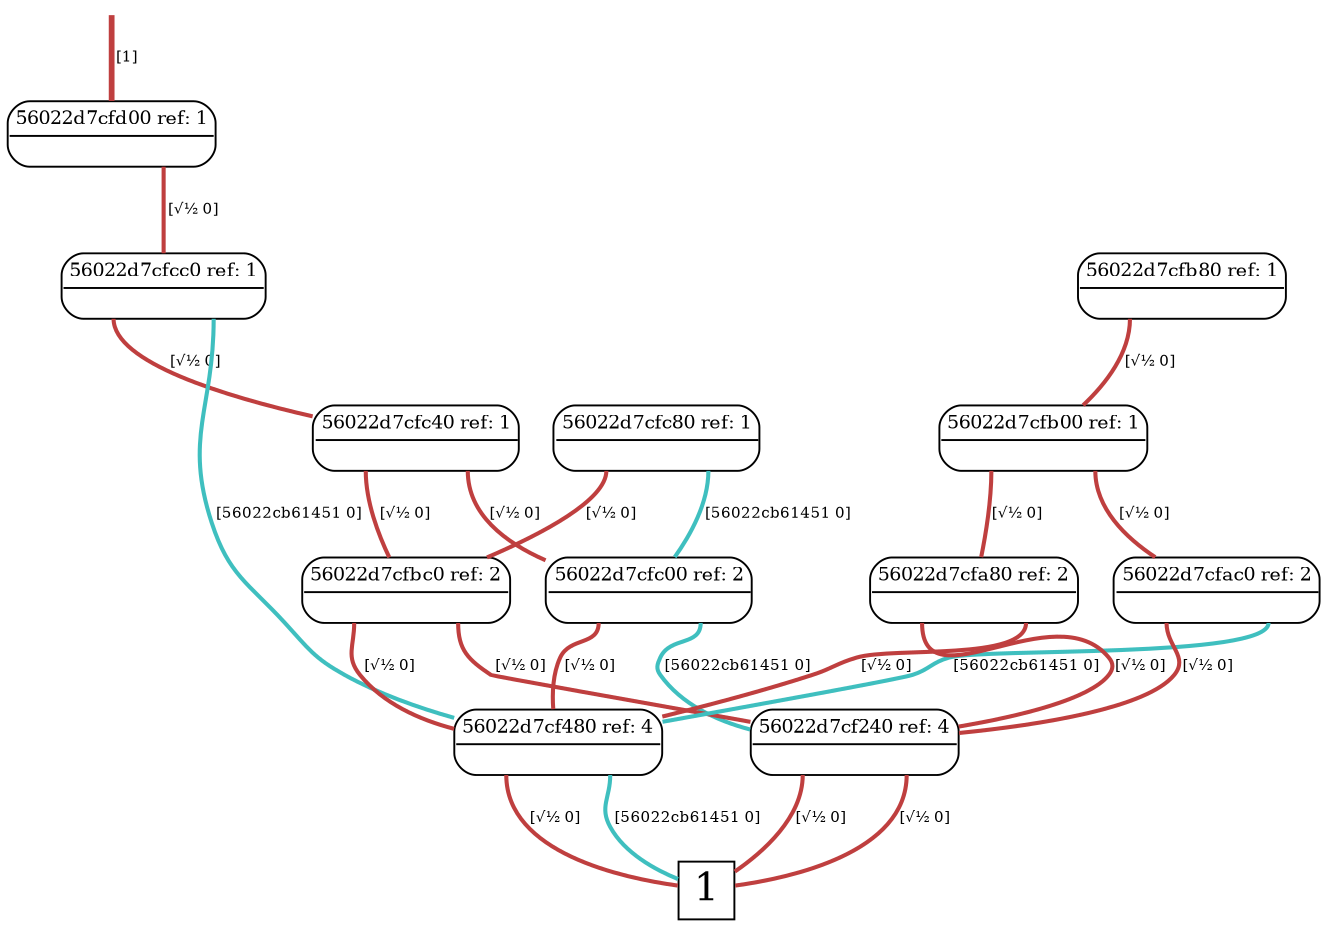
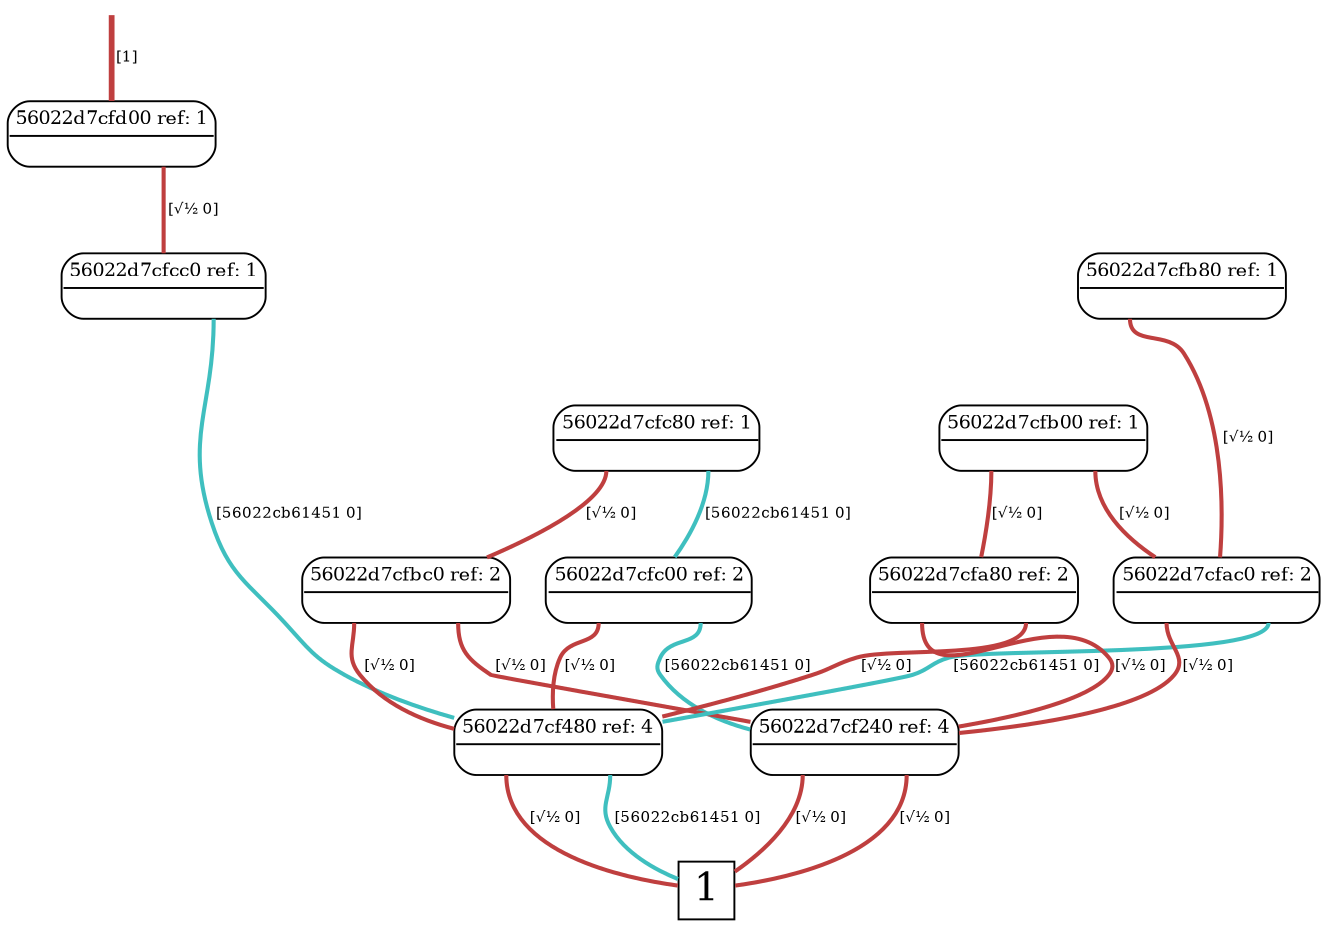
(1115, 366) -> (1210, 419)
(416, 438) -> none
